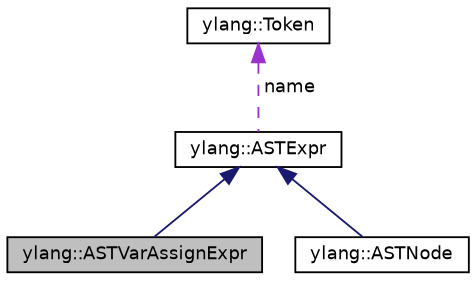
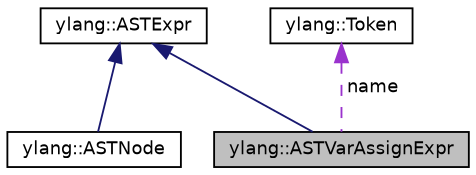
(258, 97) -> (341, 97)
